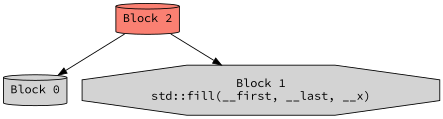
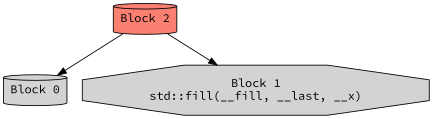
(261, 90) -> (256, 90)
